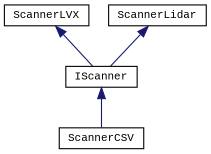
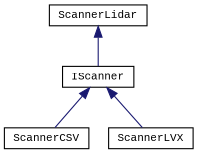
(78, 50) -> (128, 112)
